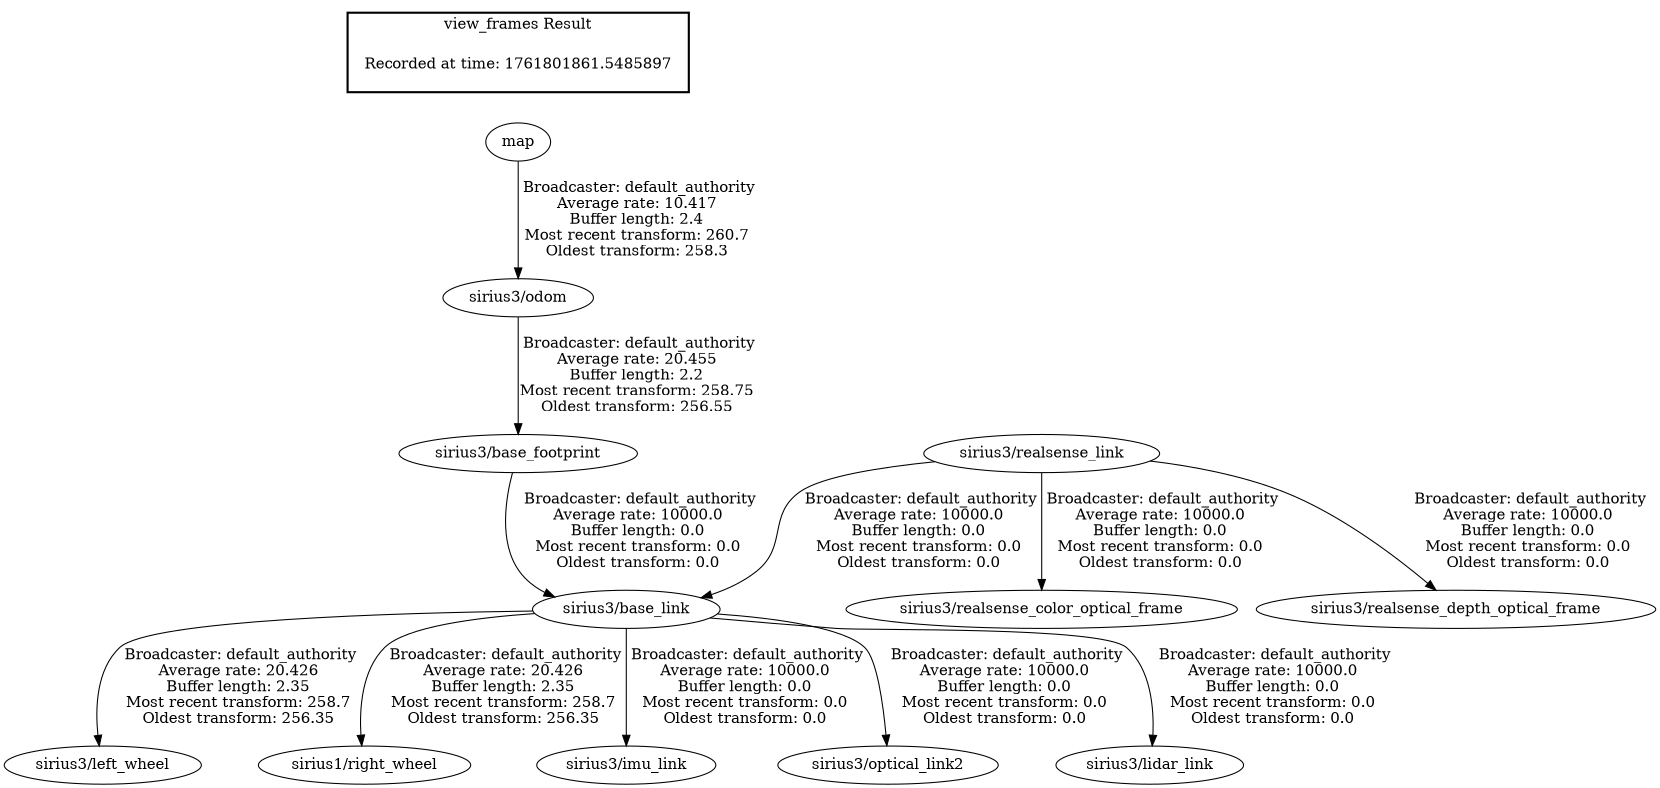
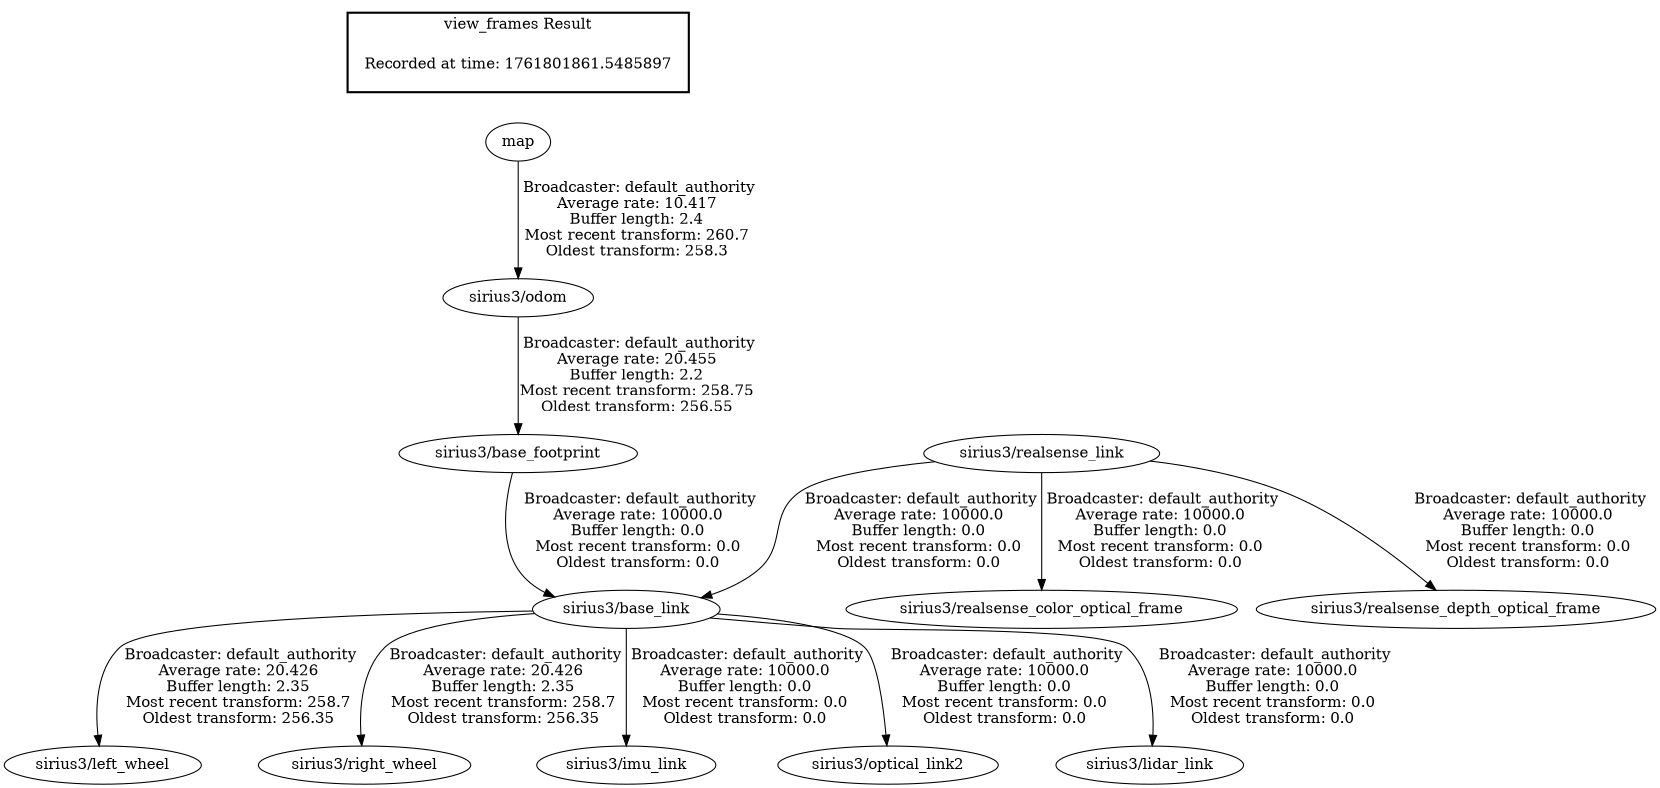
(365, 765) -> (365, 765)
